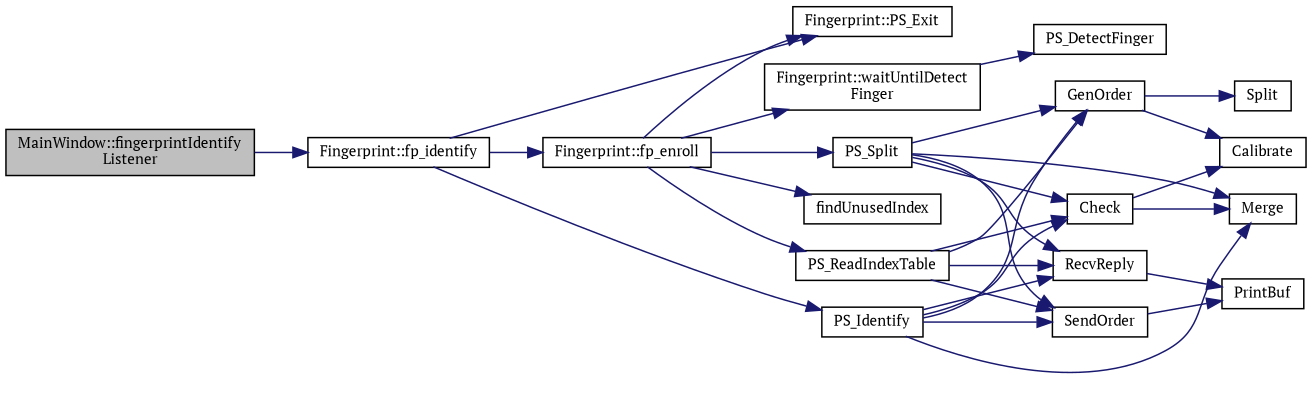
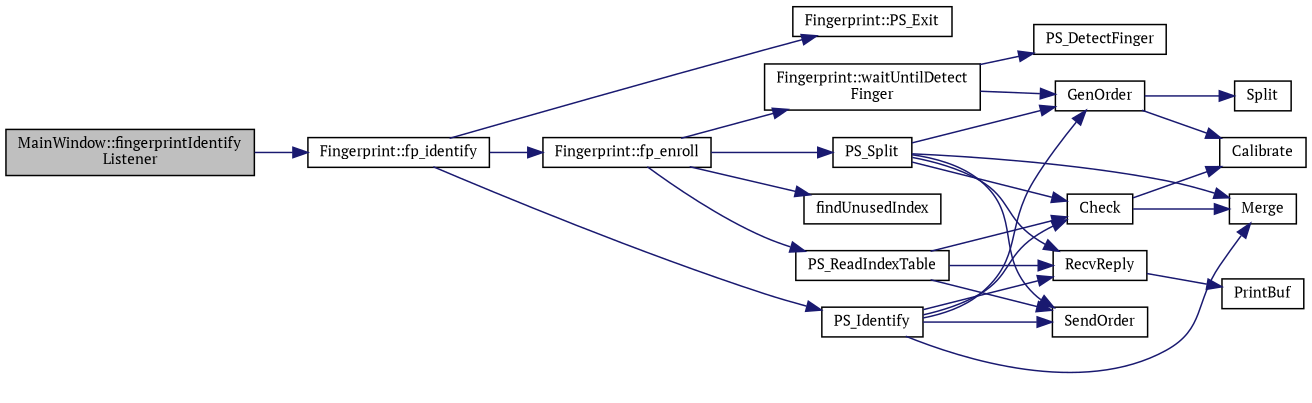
(711, 82) -> none
(995, 223) -> (1010, 92)
(1177, 309) -> none
